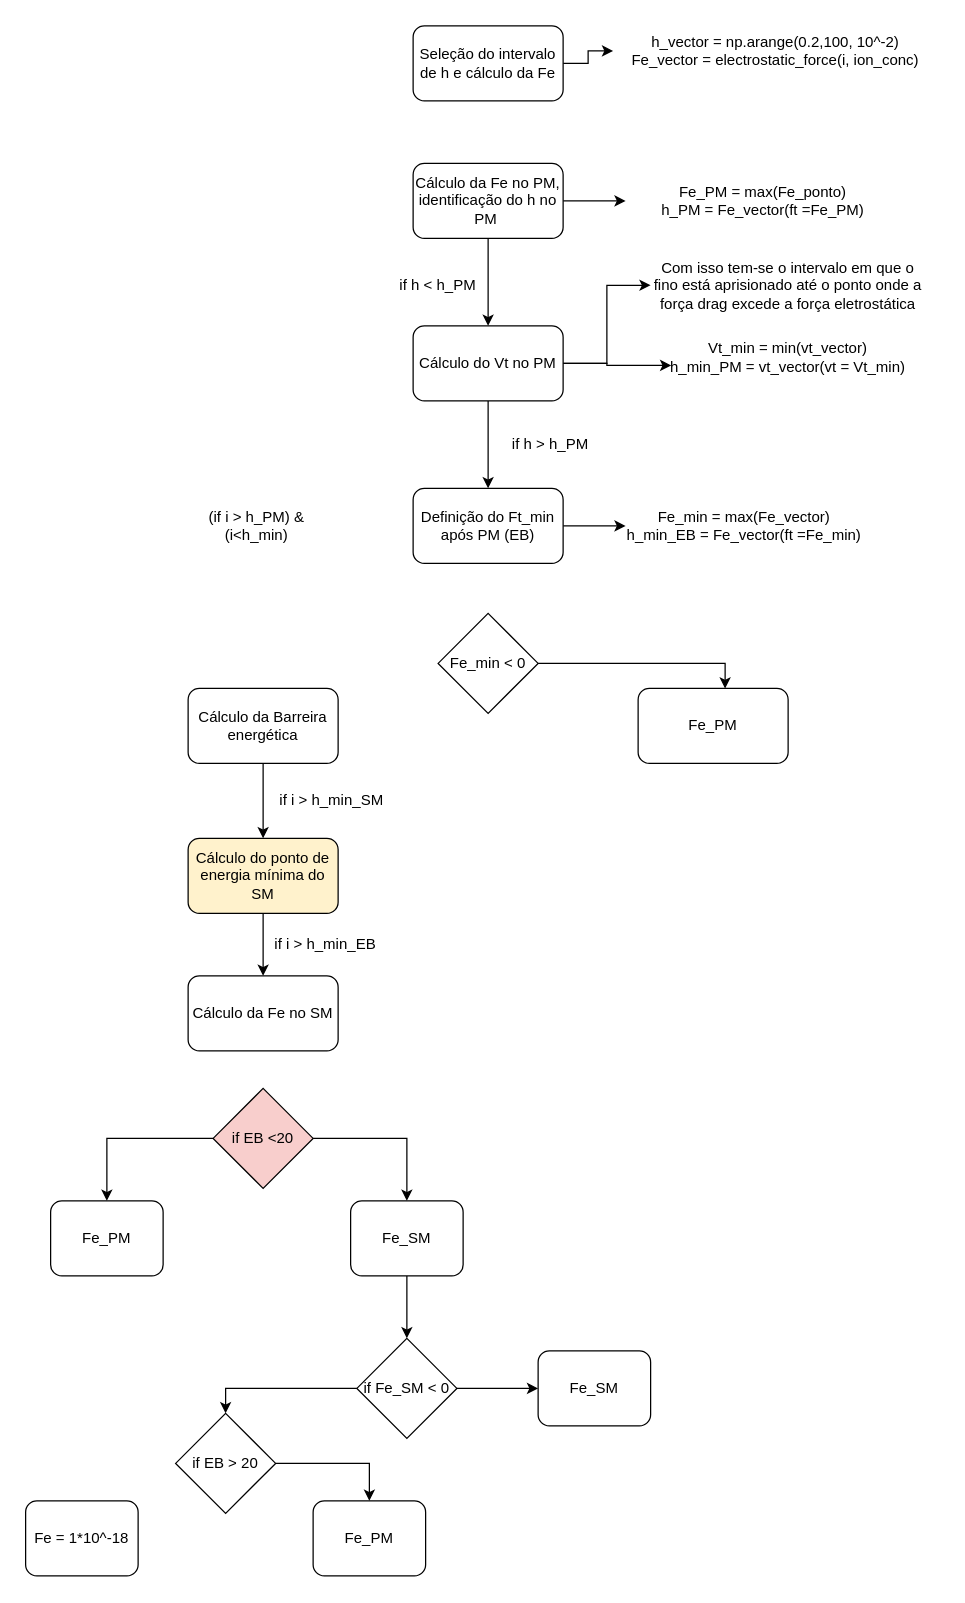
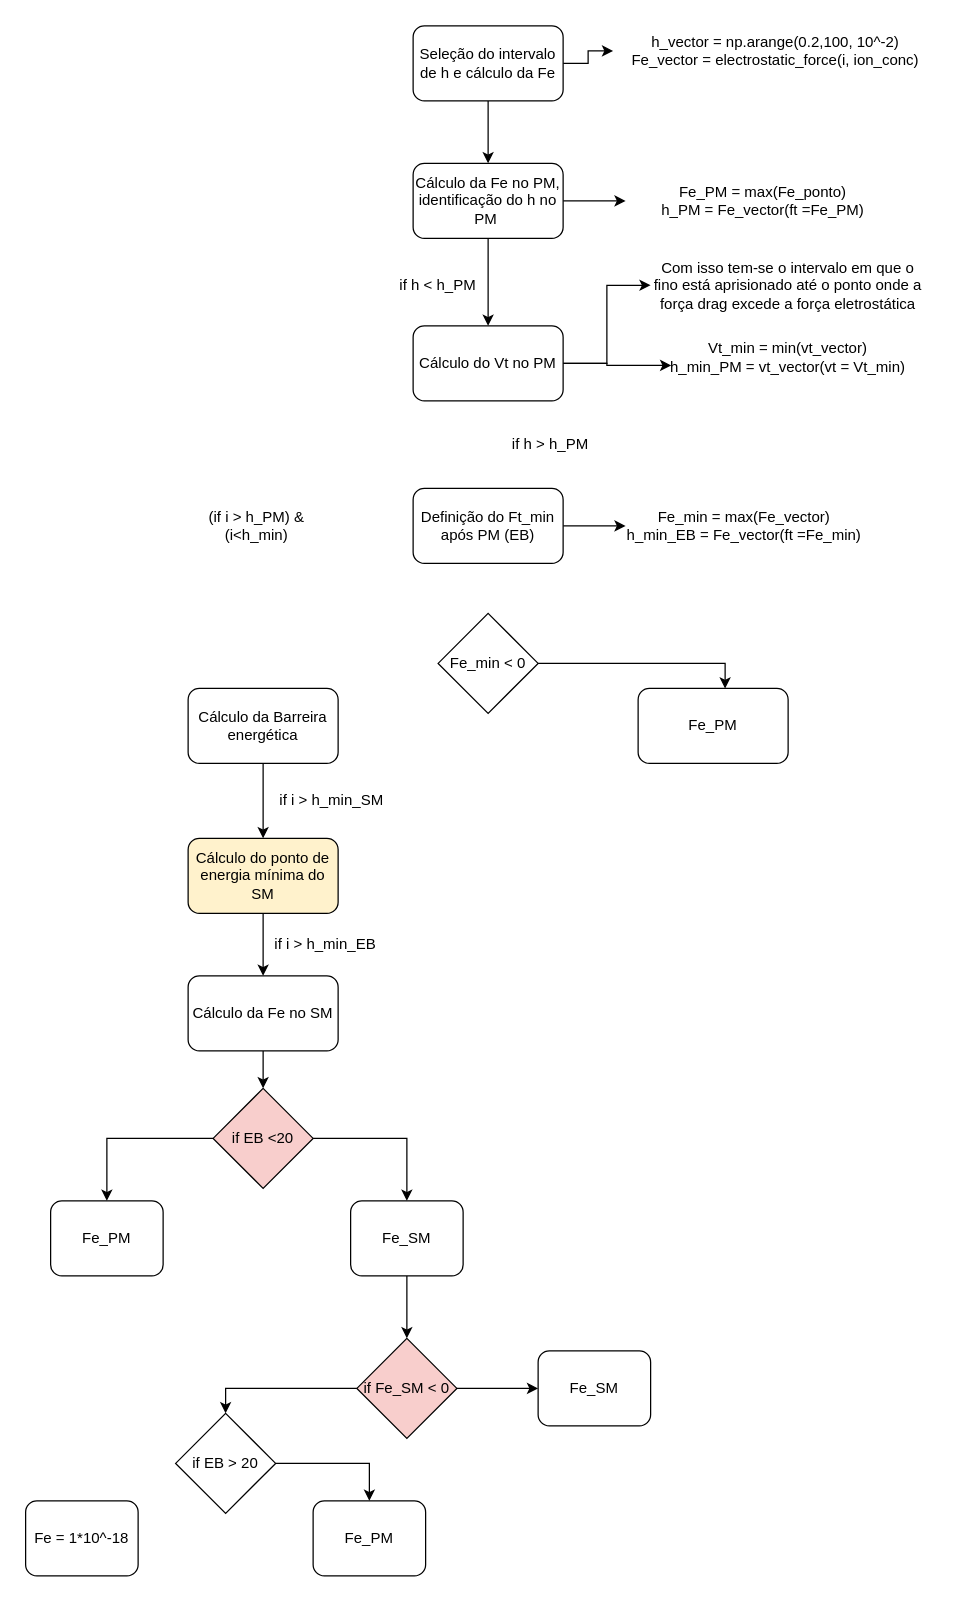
none -> (488, 128)
(488, 440) -> none
none -> (263, 1074)
(407, 1388) -> (407, 1388)
